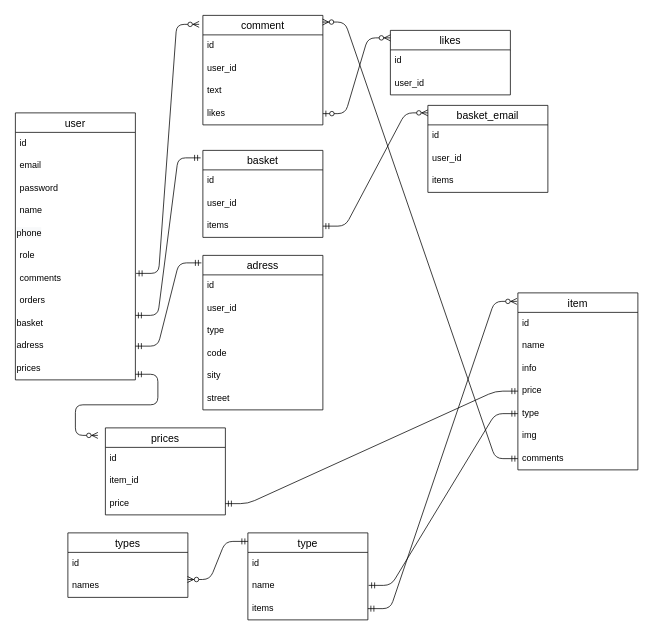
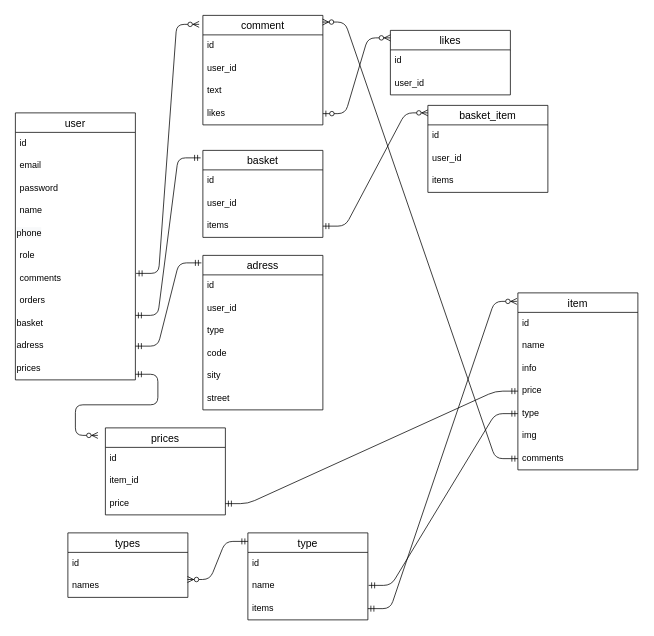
(488, 116) -> (488, 116)
